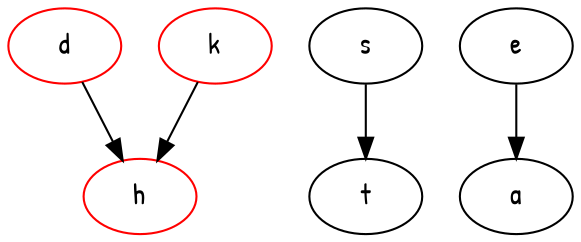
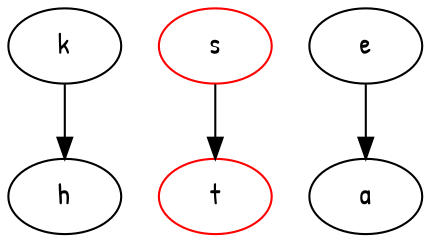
(65, 46) -> none
(215, 46) -> (65, 46)
(366, 46) -> (215, 46)
(140, 196) -> (65, 196)
(366, 196) -> (215, 196)
